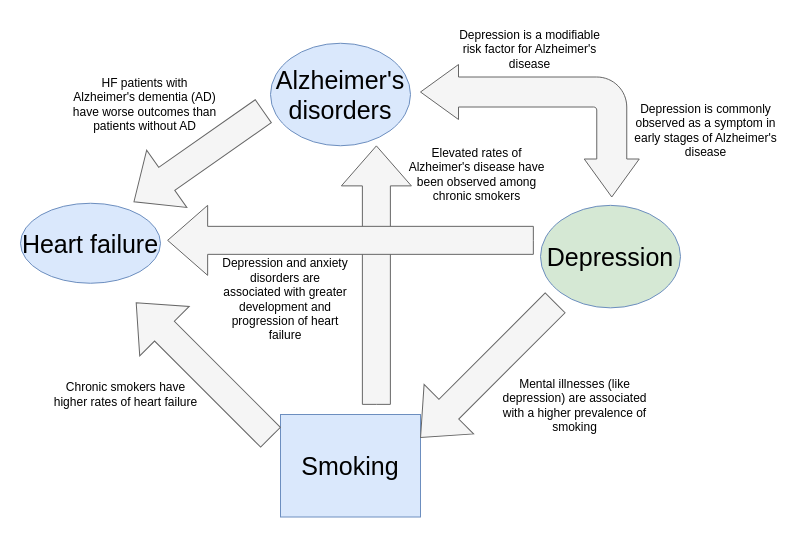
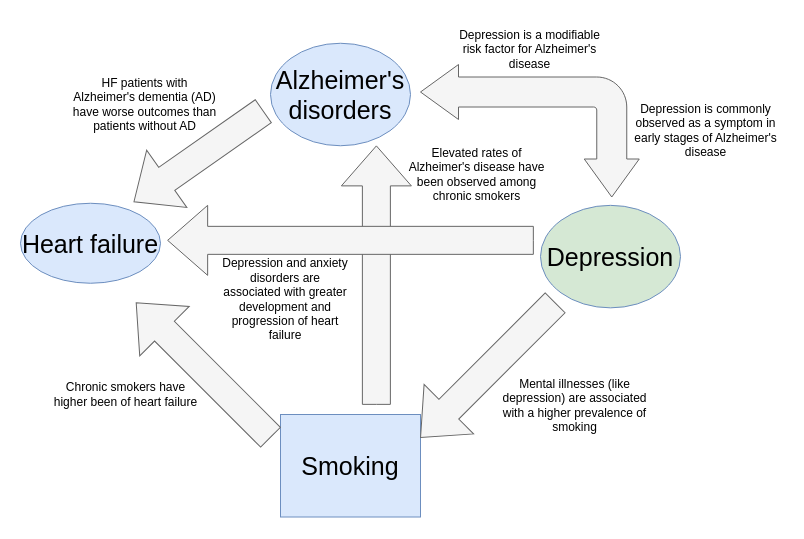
(126, 395) -> (126, 395)
